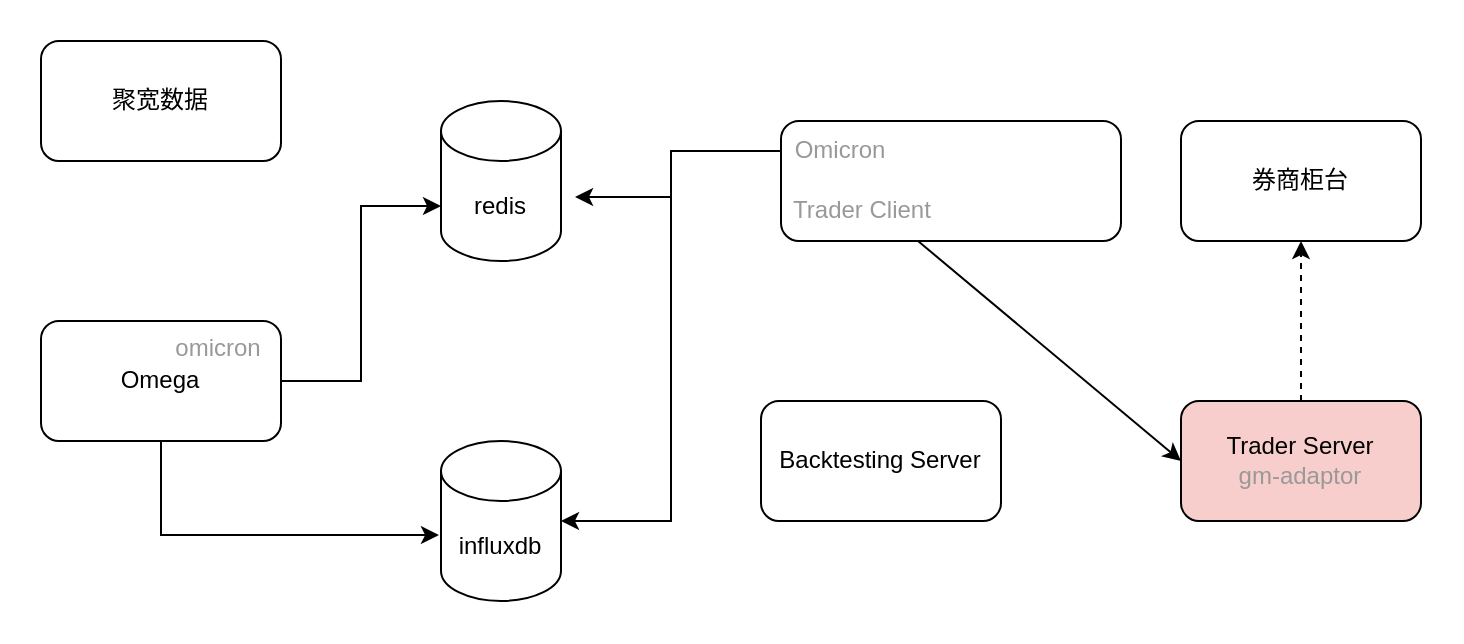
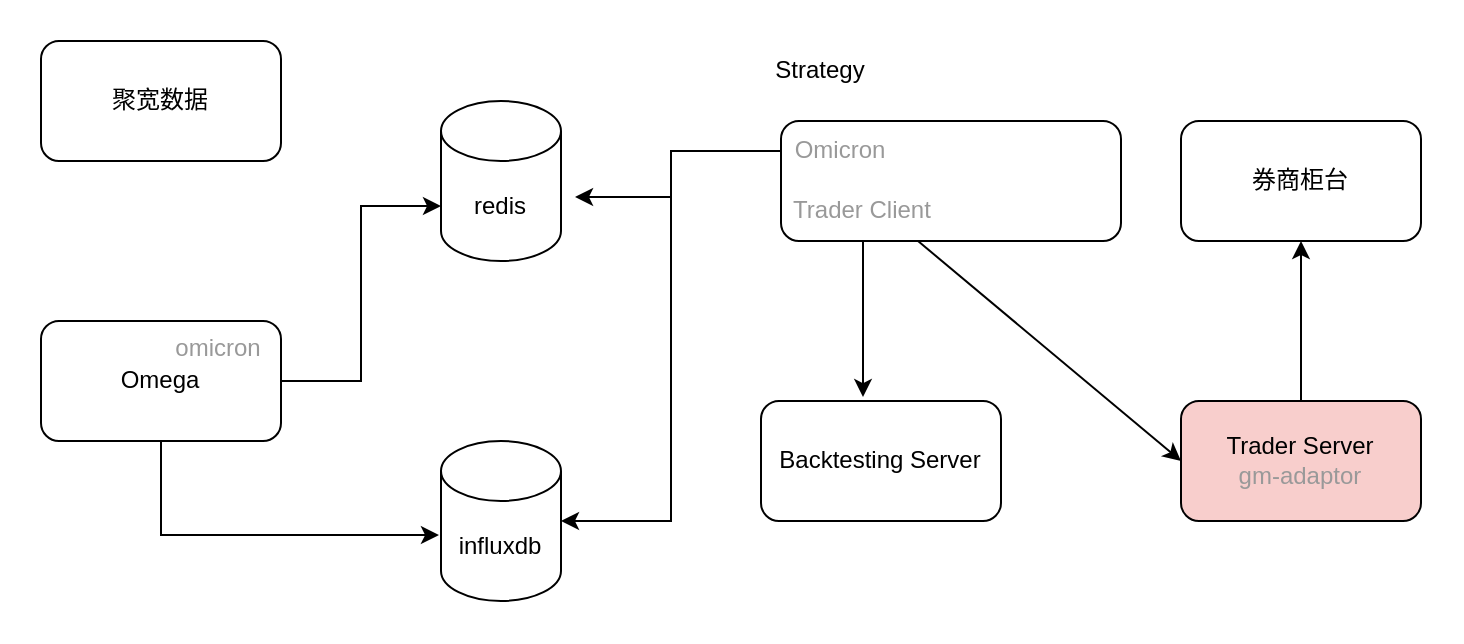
none -> (821, 71)
none -> (863, 312)
(1301, 327) -> (1301, 327)
